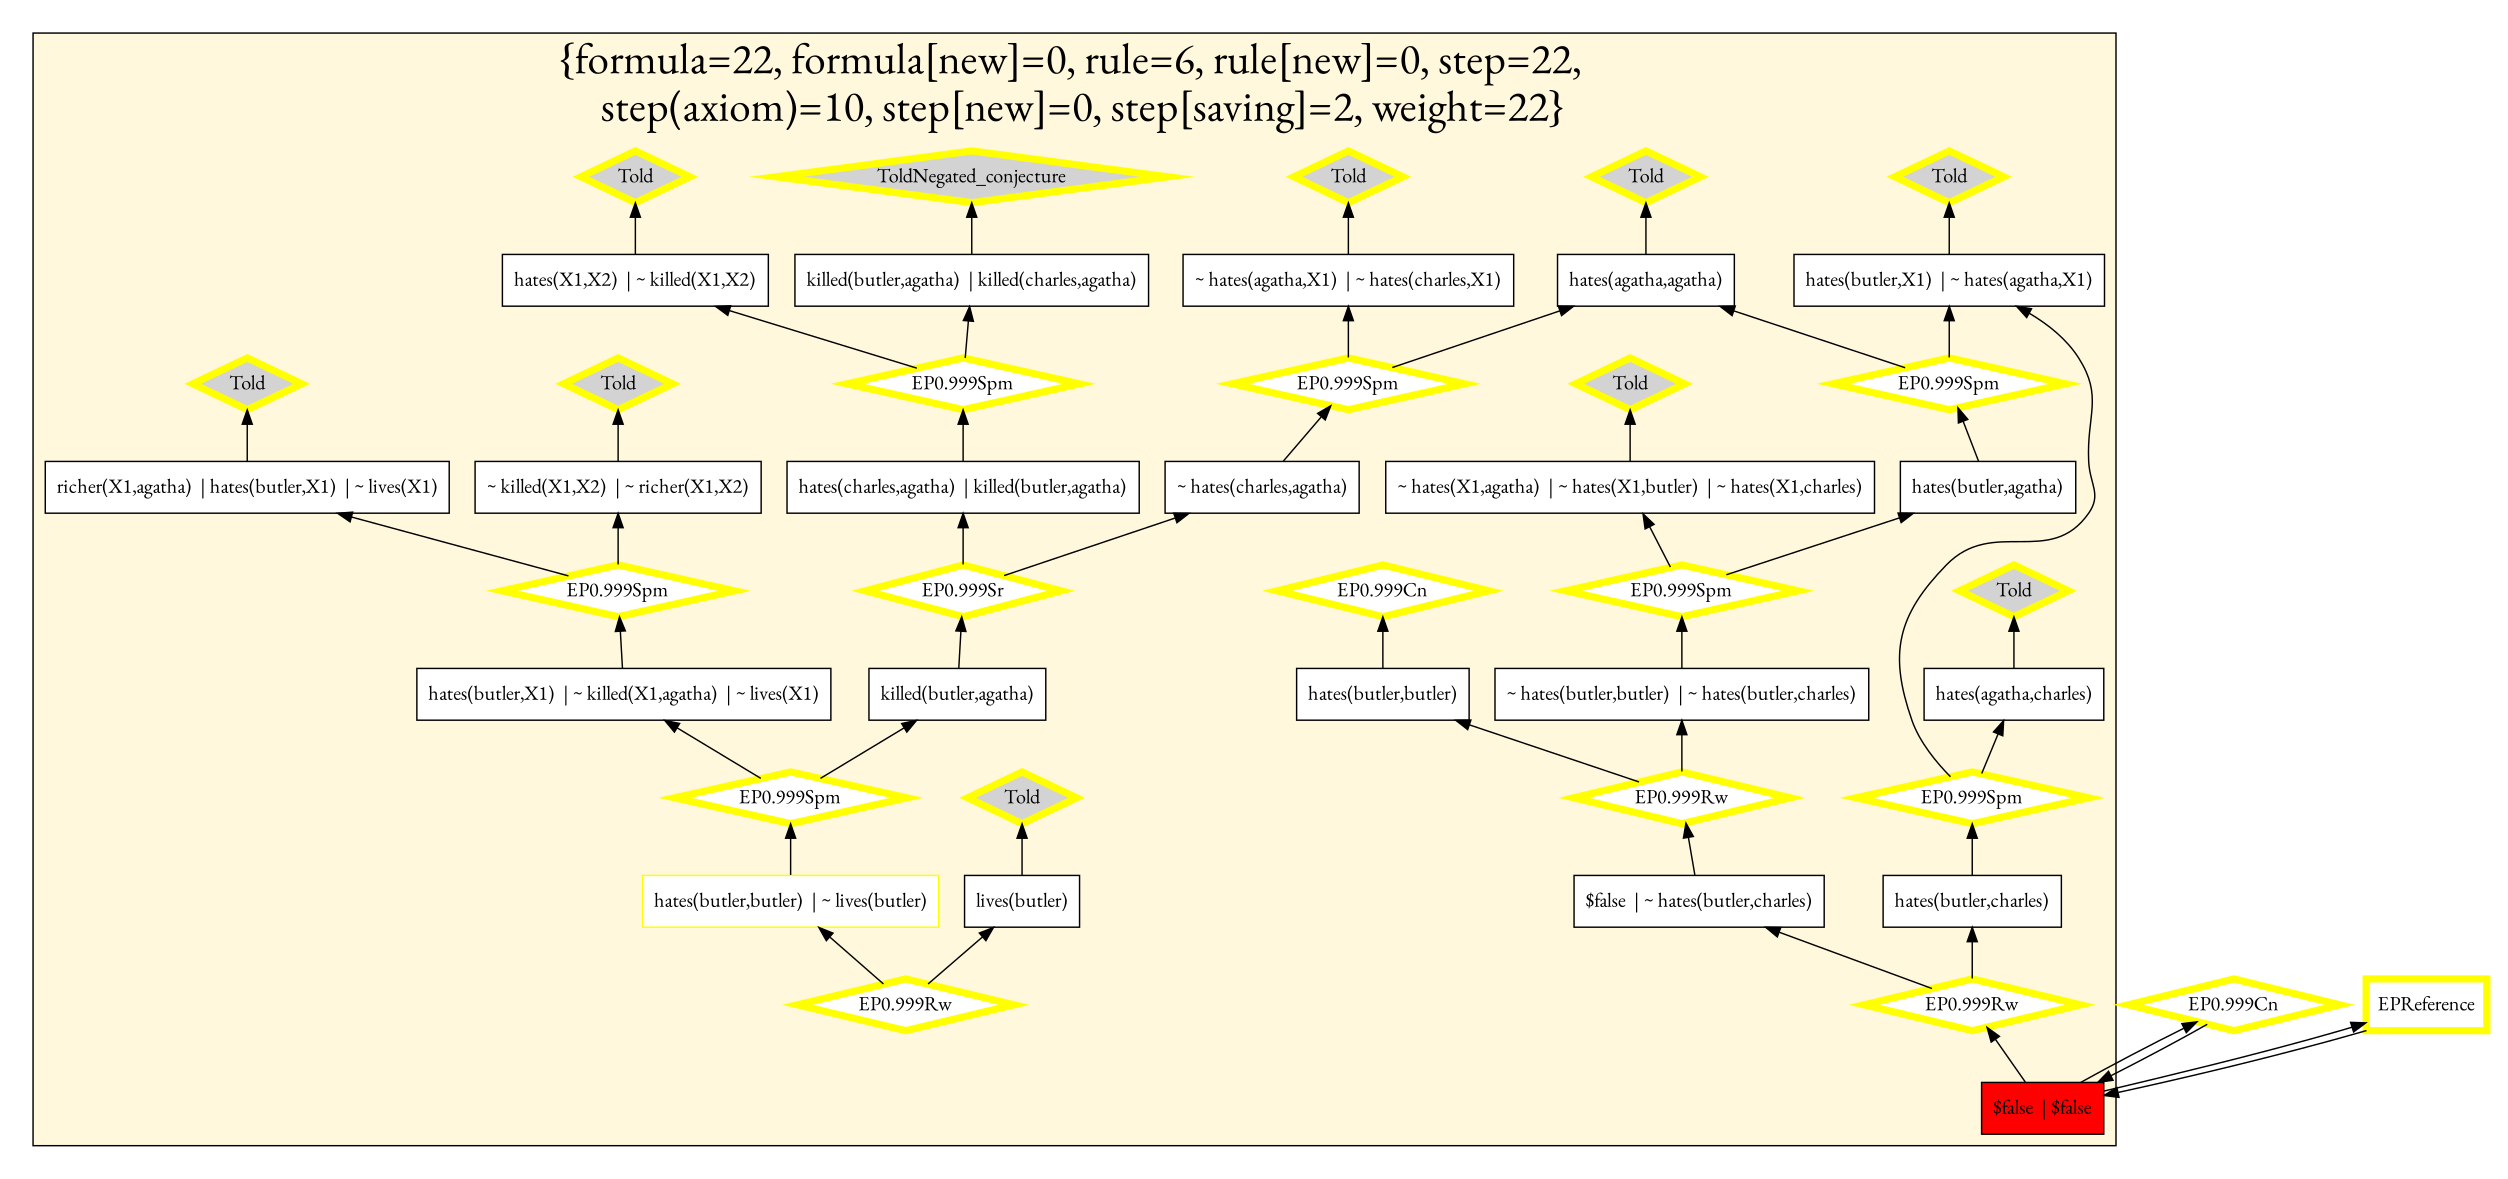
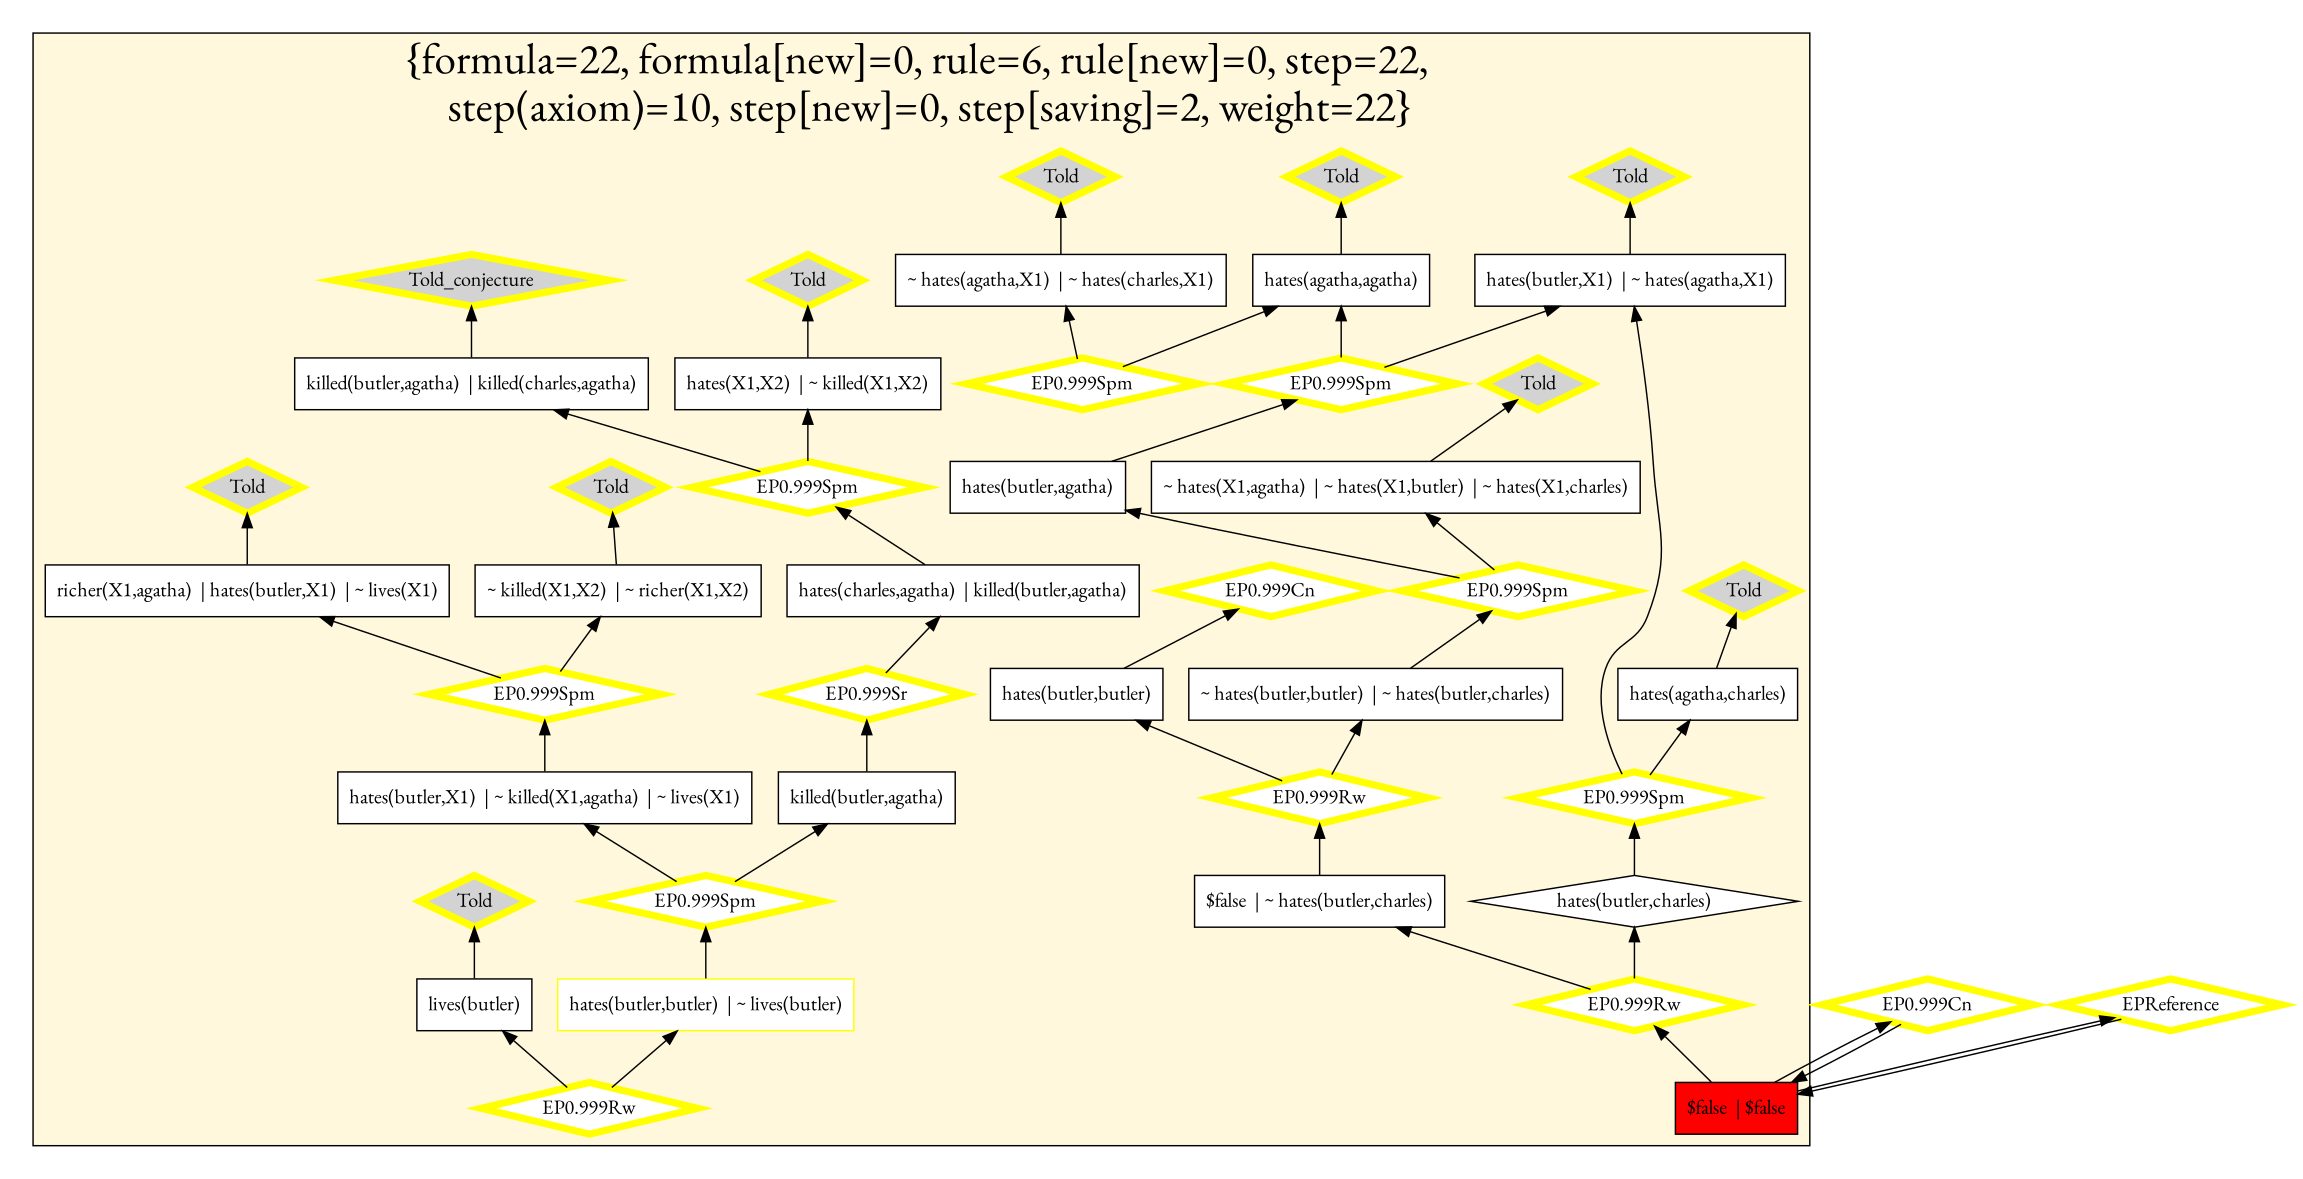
(972, 177) -> (472, 280)
(1262, 487) -> none
(1972, 901) -> (1634, 901)
(2426, 1005) -> (2171, 1005)
